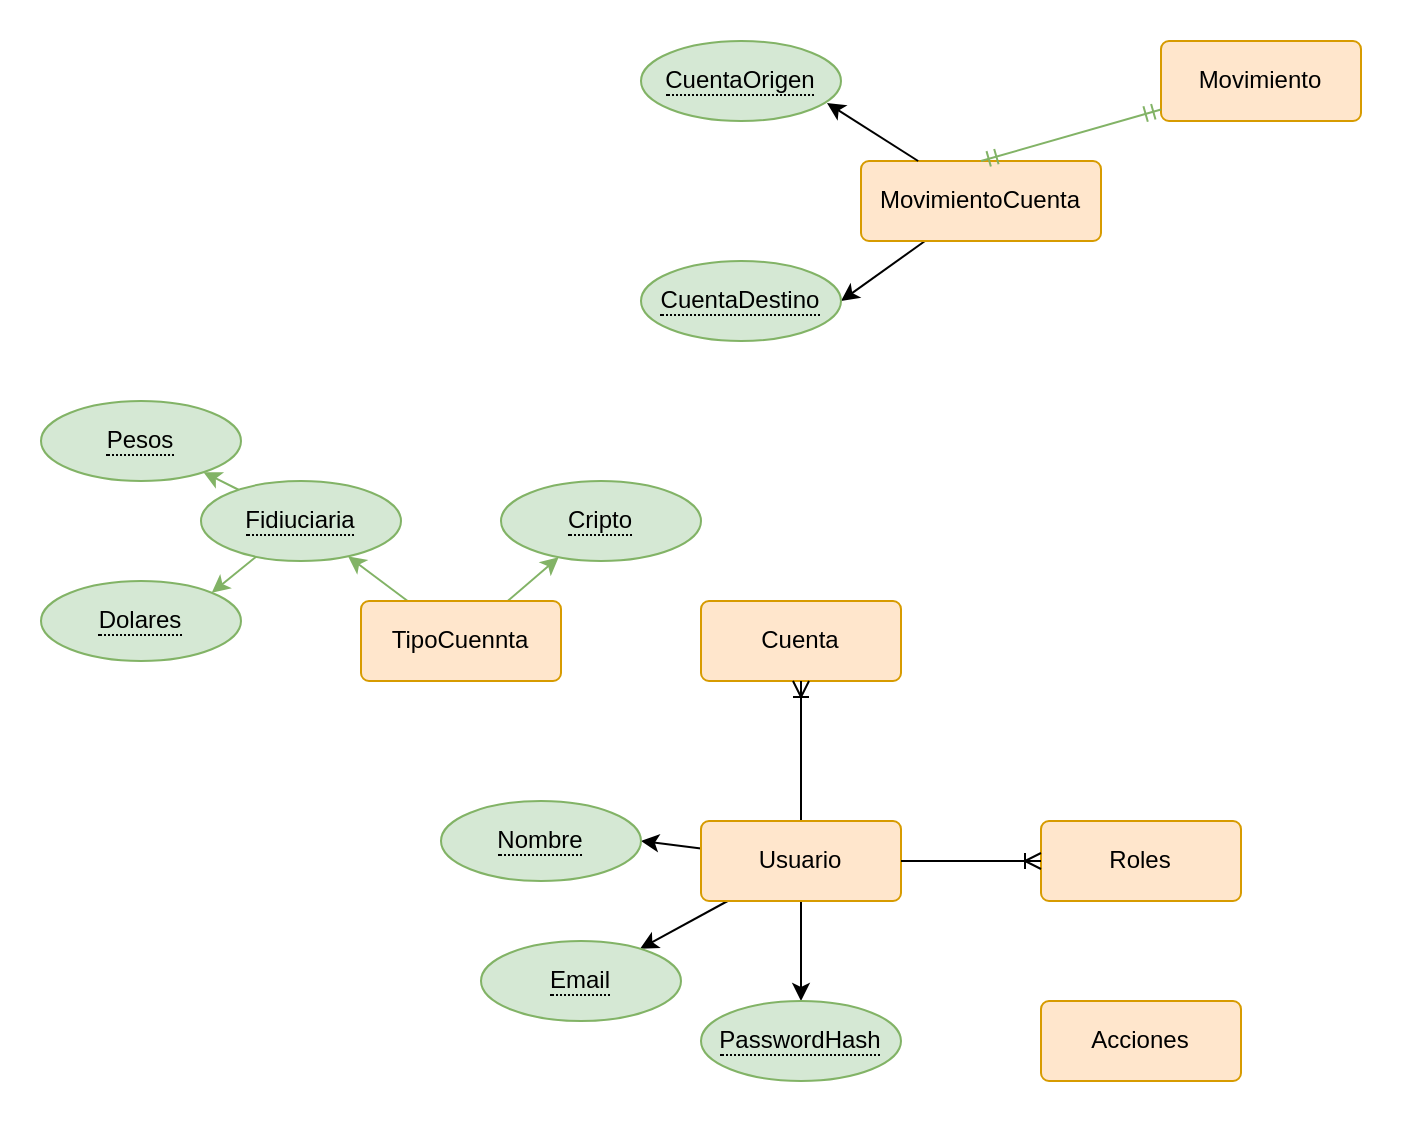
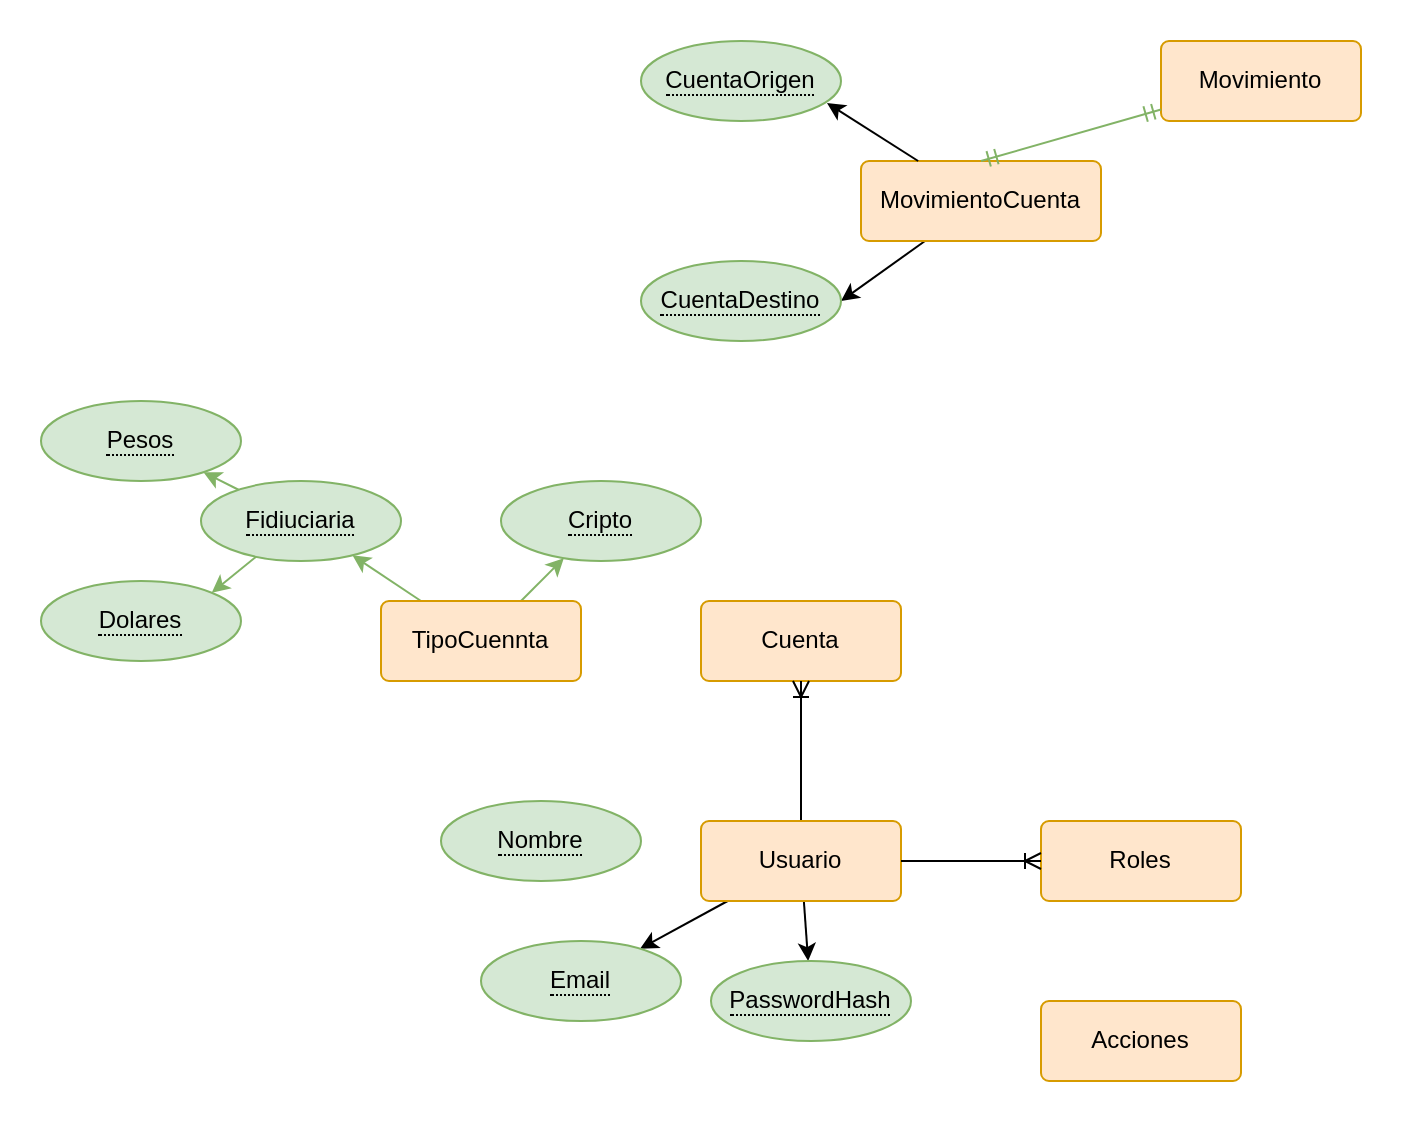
(461, 641) -> (481, 641)
(678, 846) -> none
(801, 1041) -> (811, 1001)
